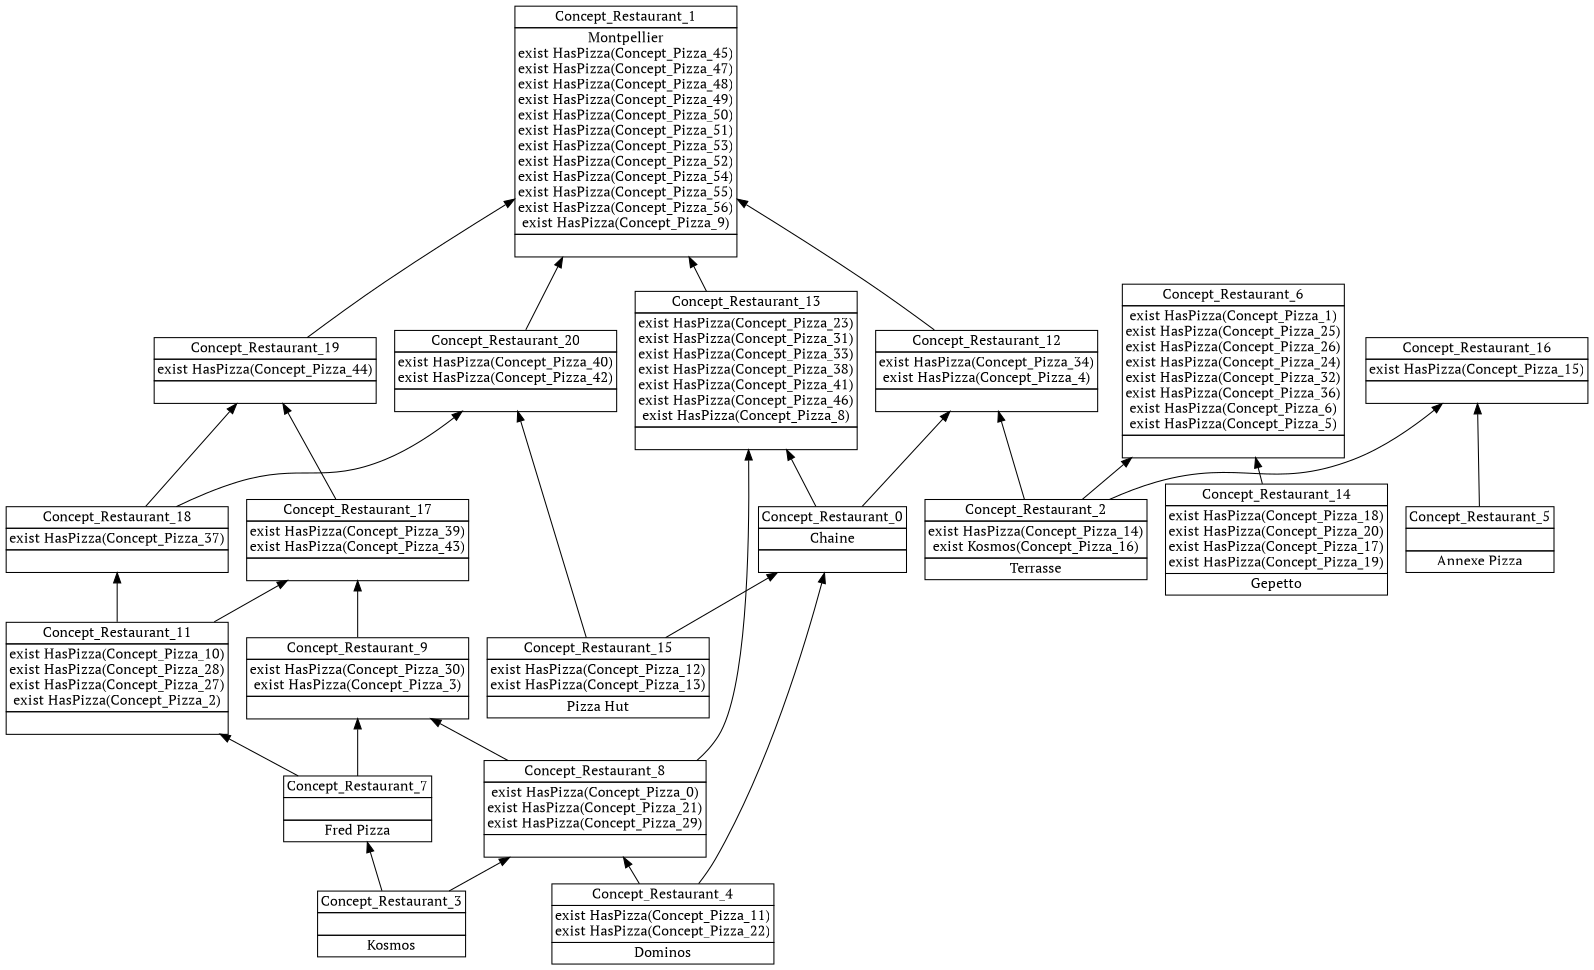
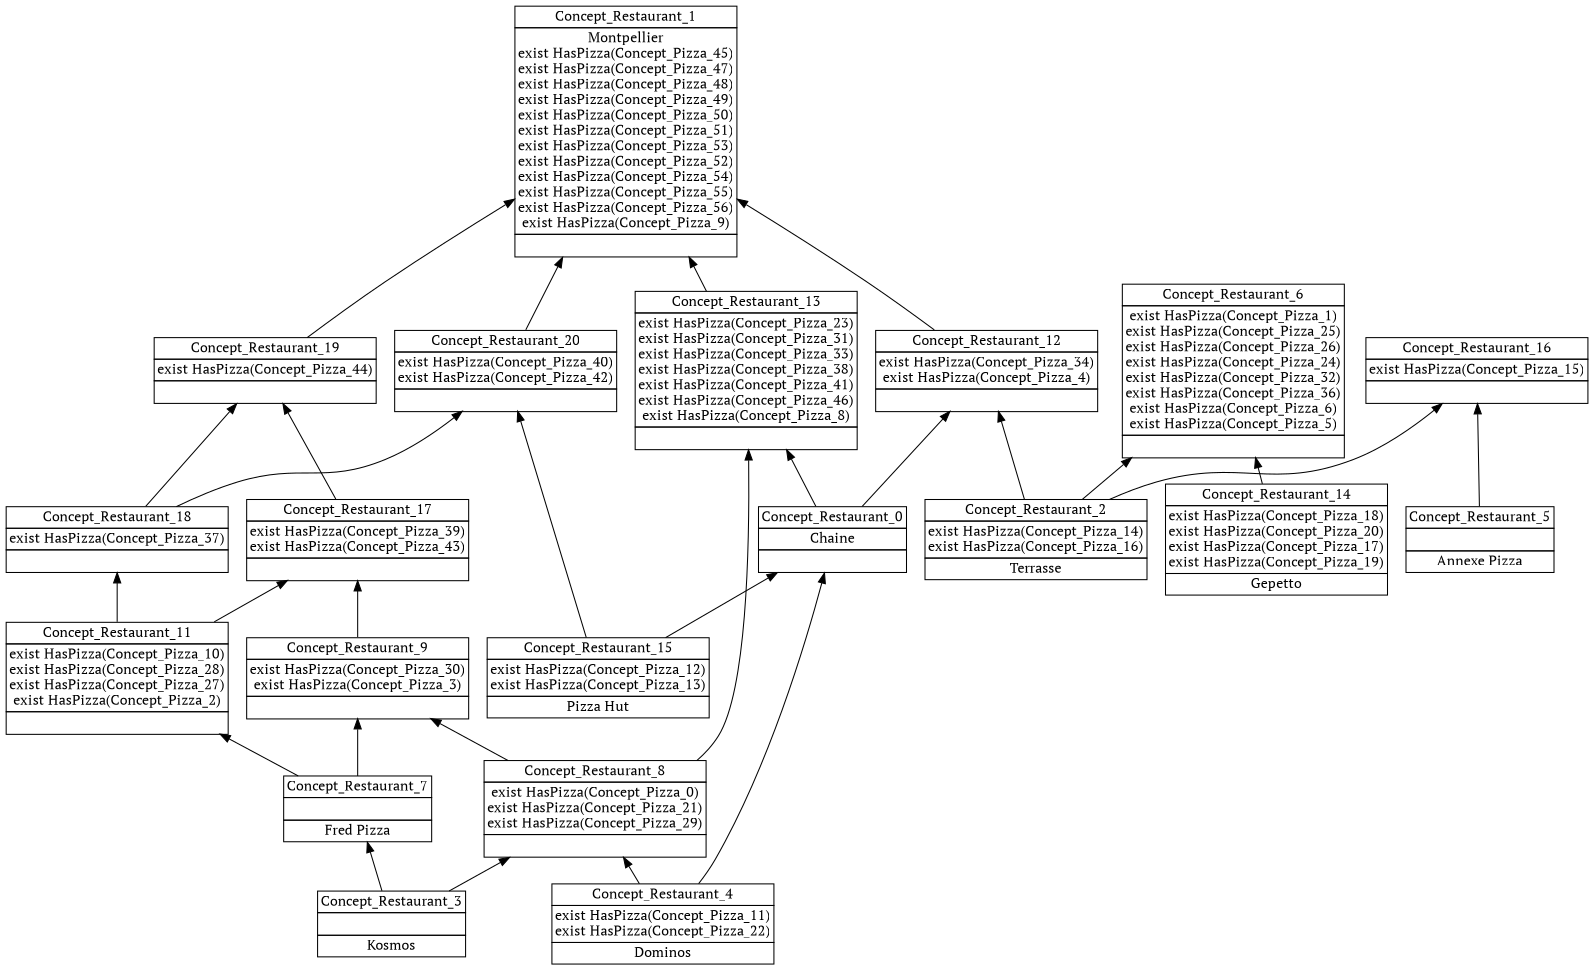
(1036, 547) -> (1036, 547)
